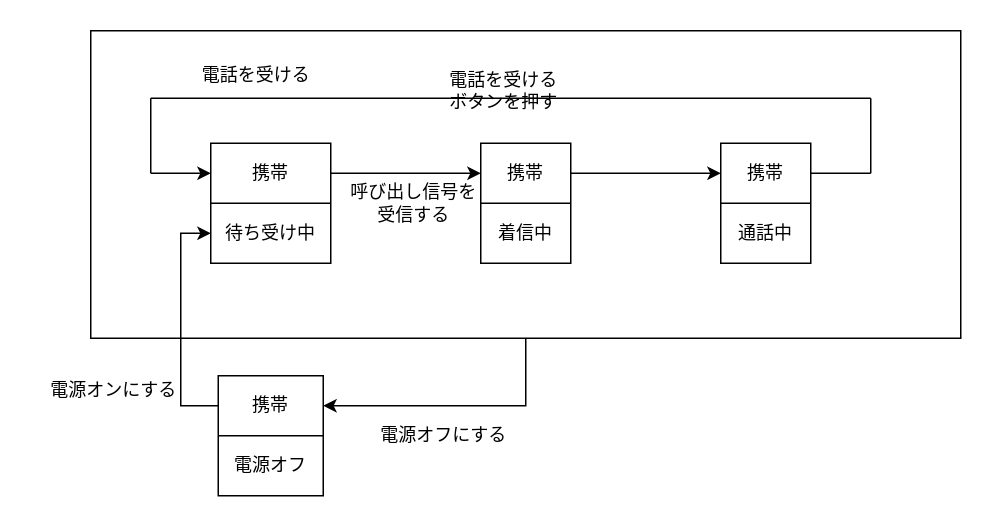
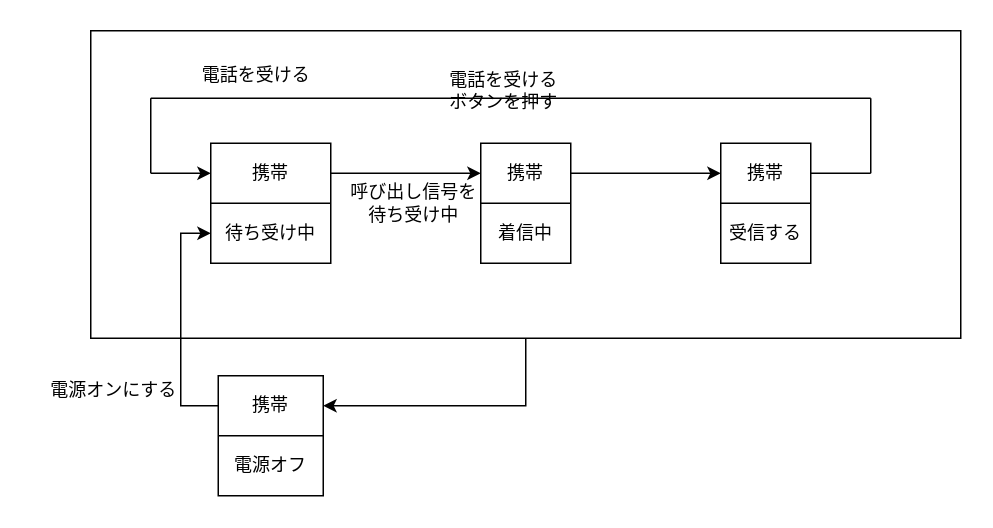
(414, 203) -> (414, 203)
(766, 233) -> (766, 233)
(443, 436) -> none
